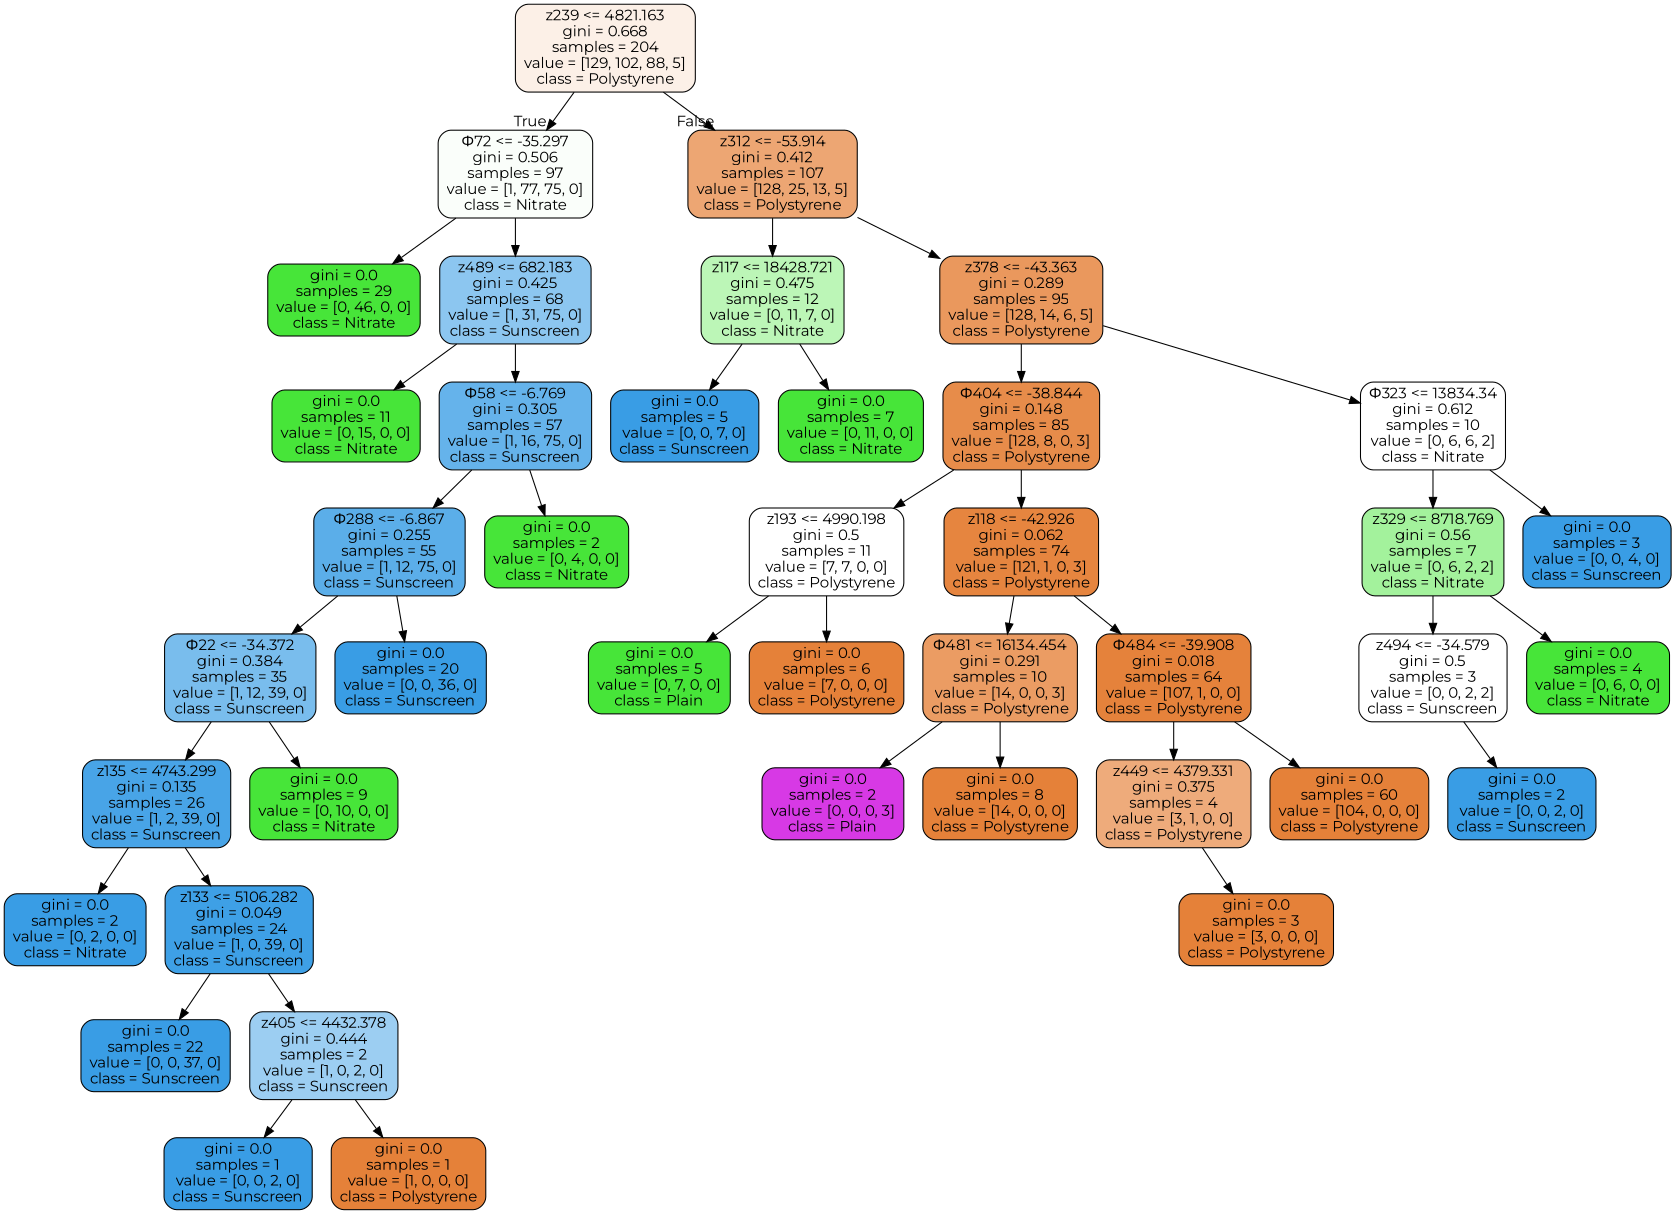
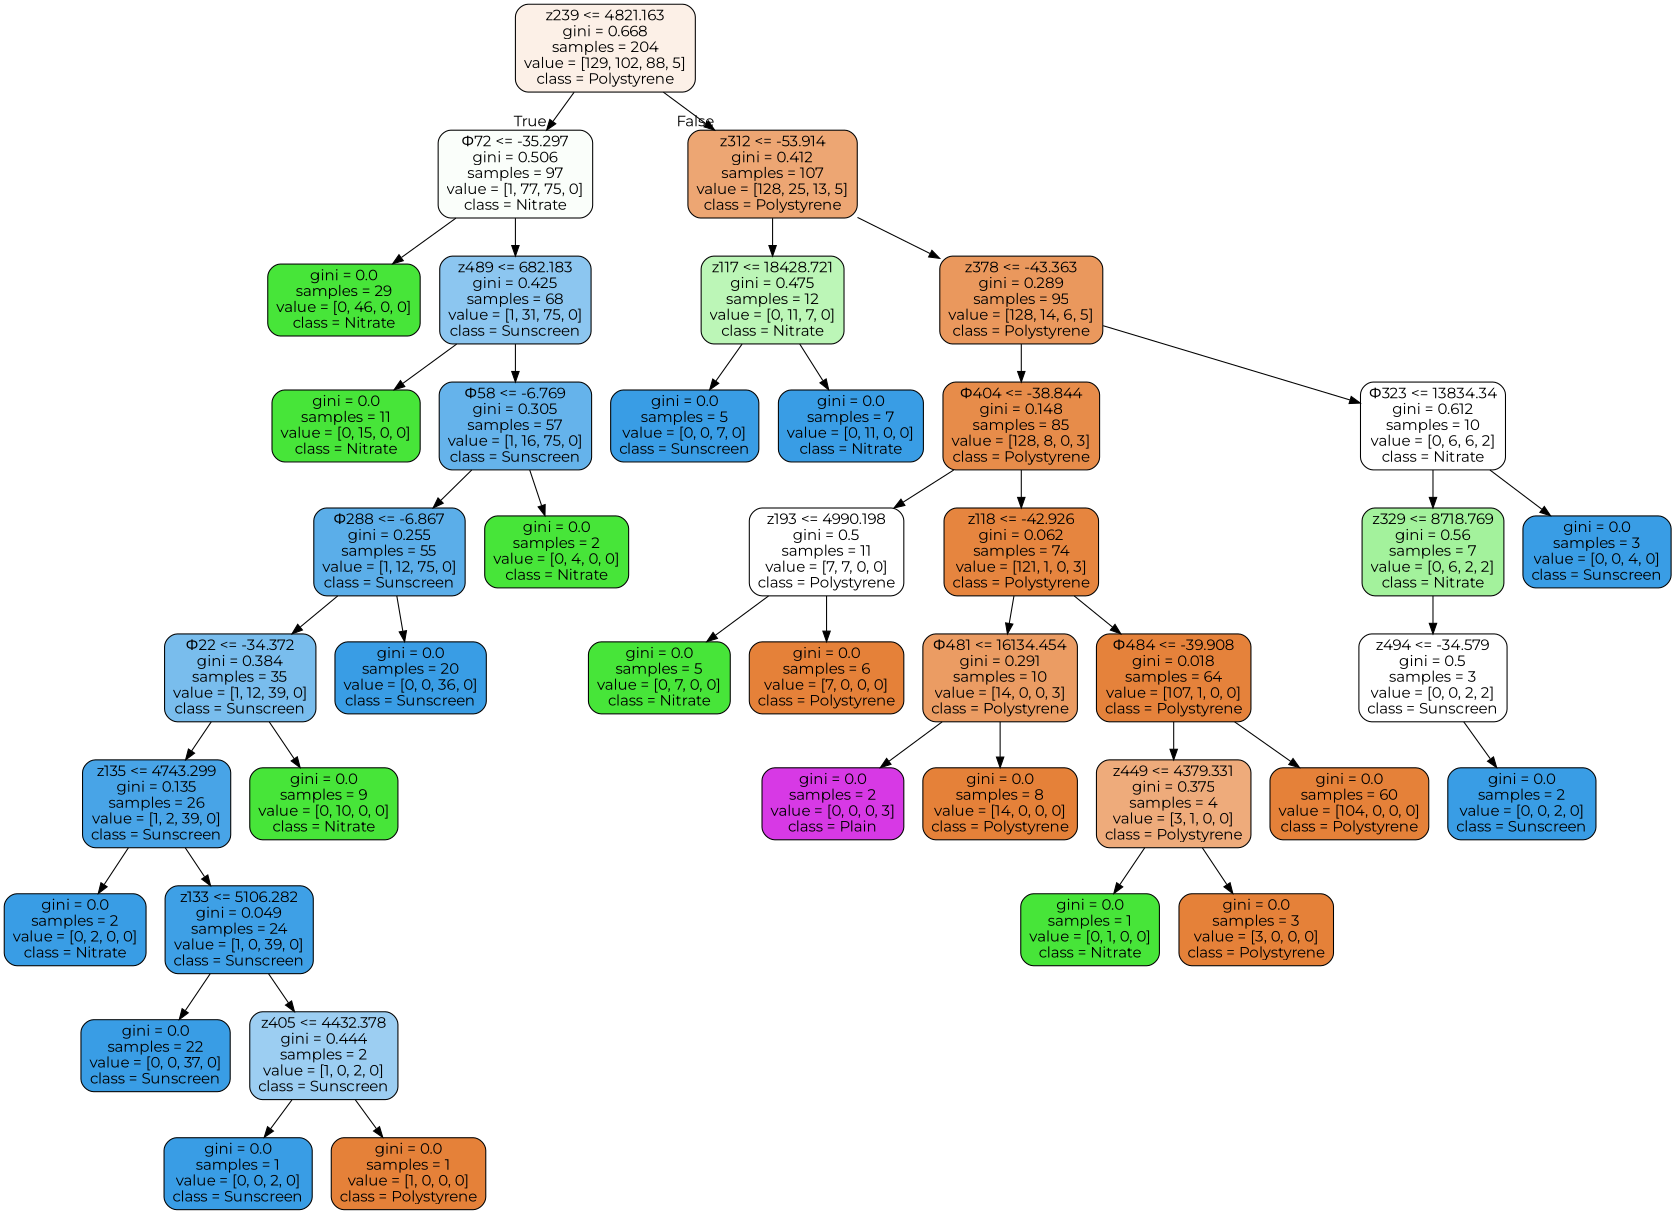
(851, 426) -> (851, 426)
(659, 678) -> (659, 678)
(1598, 678) -> none
none -> (1090, 930)
